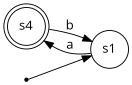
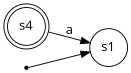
(70, 26) -> (69, 31)
(71, 53) -> none
